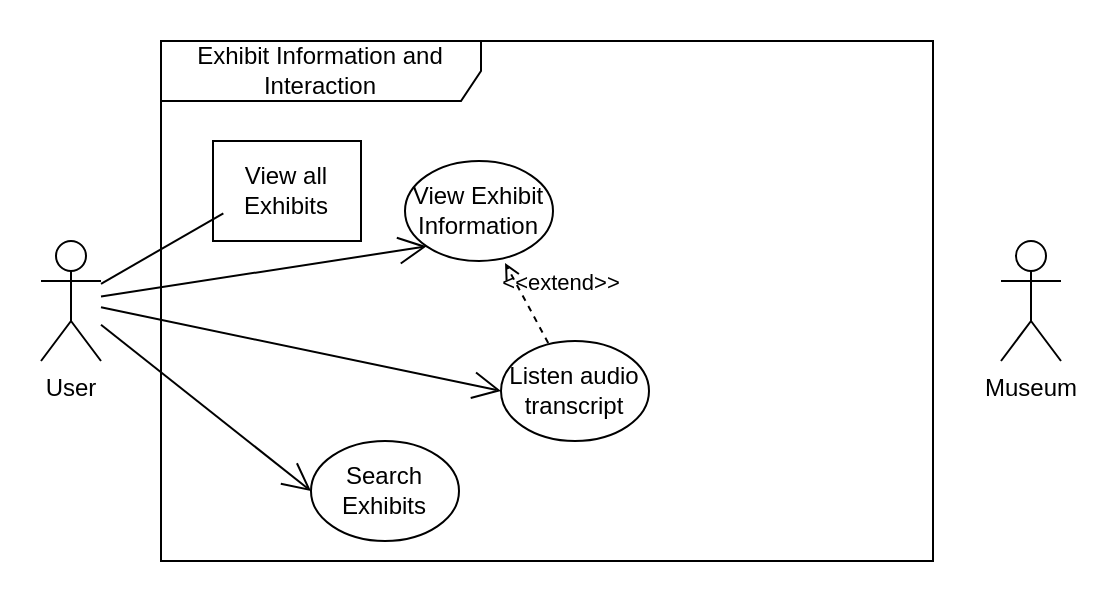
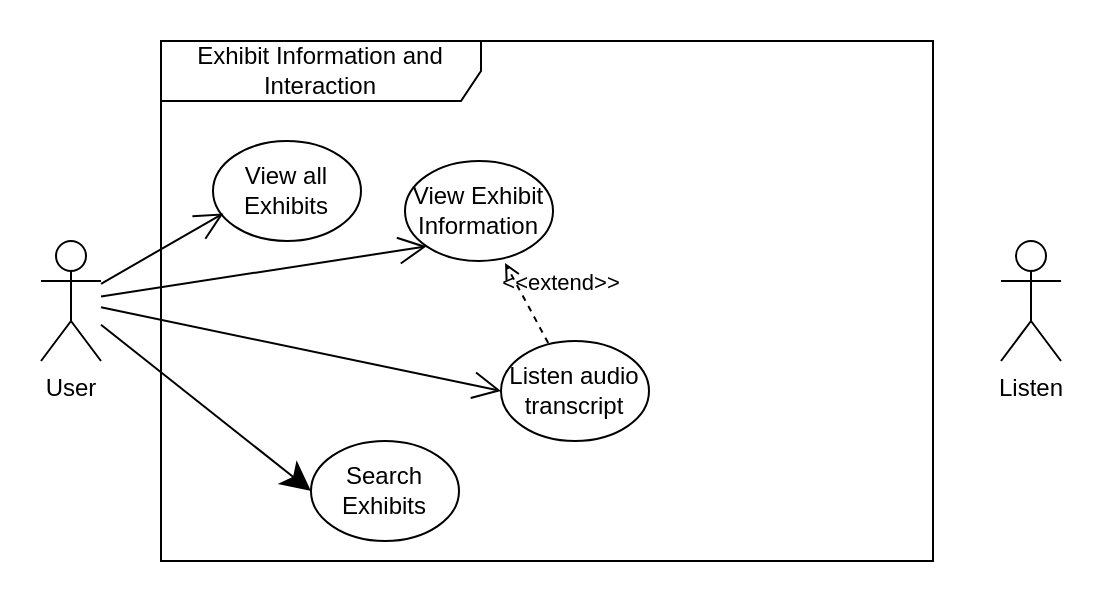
(287, 191) -> (287, 191)
(216, 217) -> (214, 219)
(1032, 389) -> (1032, 389)
(298, 481) -> (292, 476)
